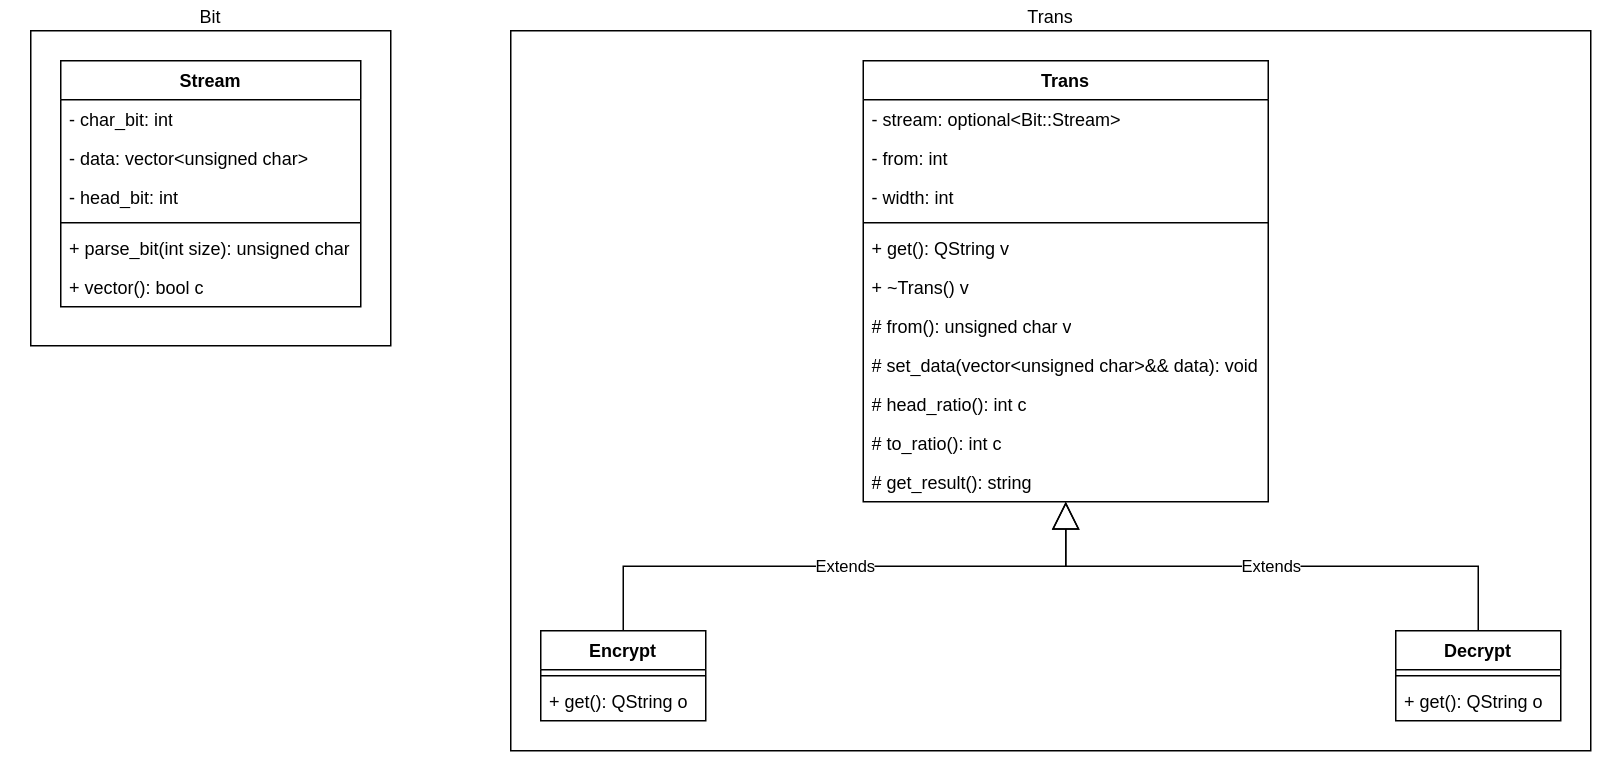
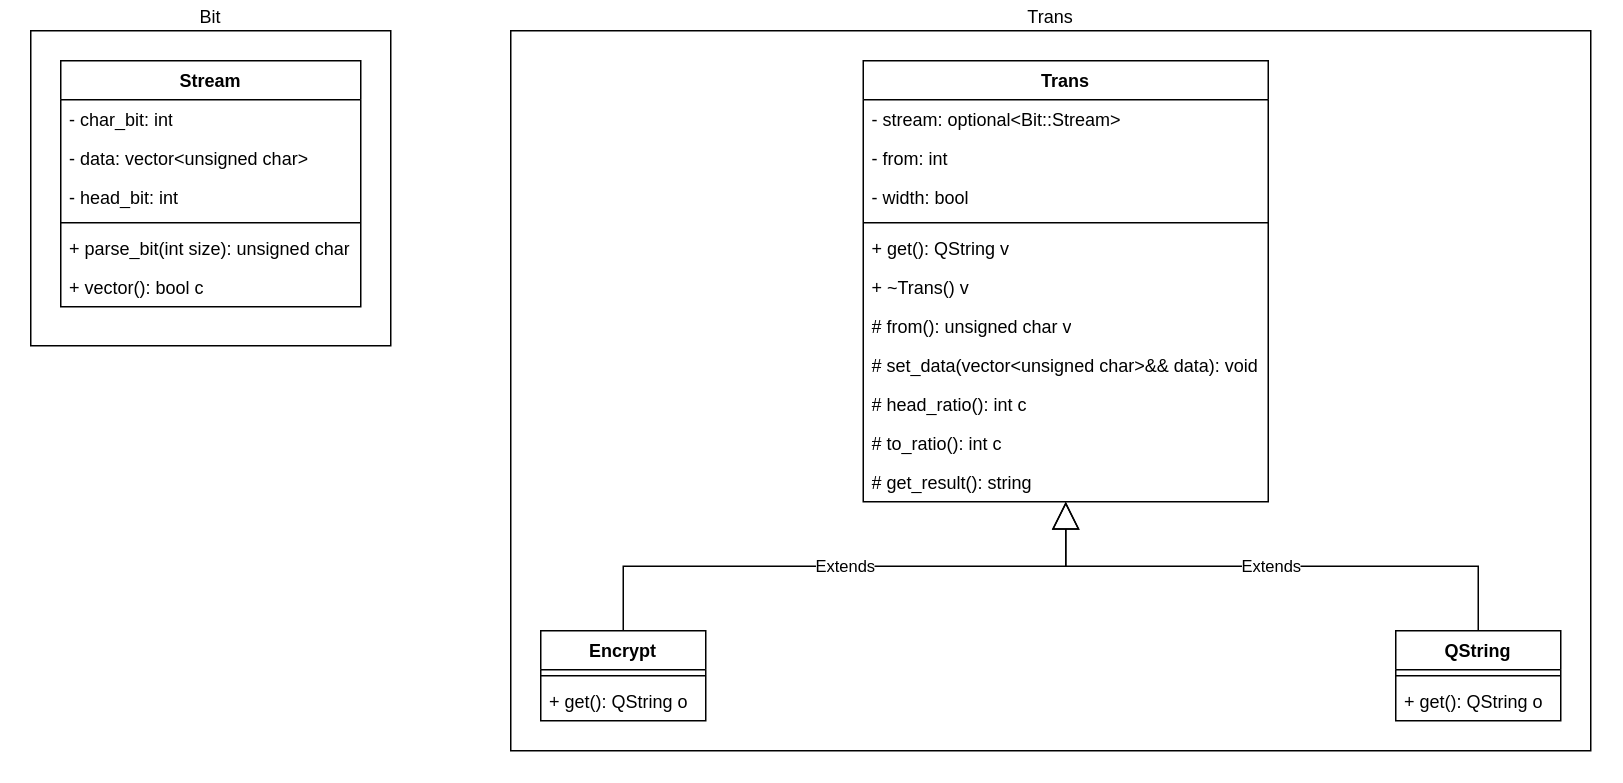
(921, 199) -> (926, 199)
(1478, 652) -> (1478, 652)
